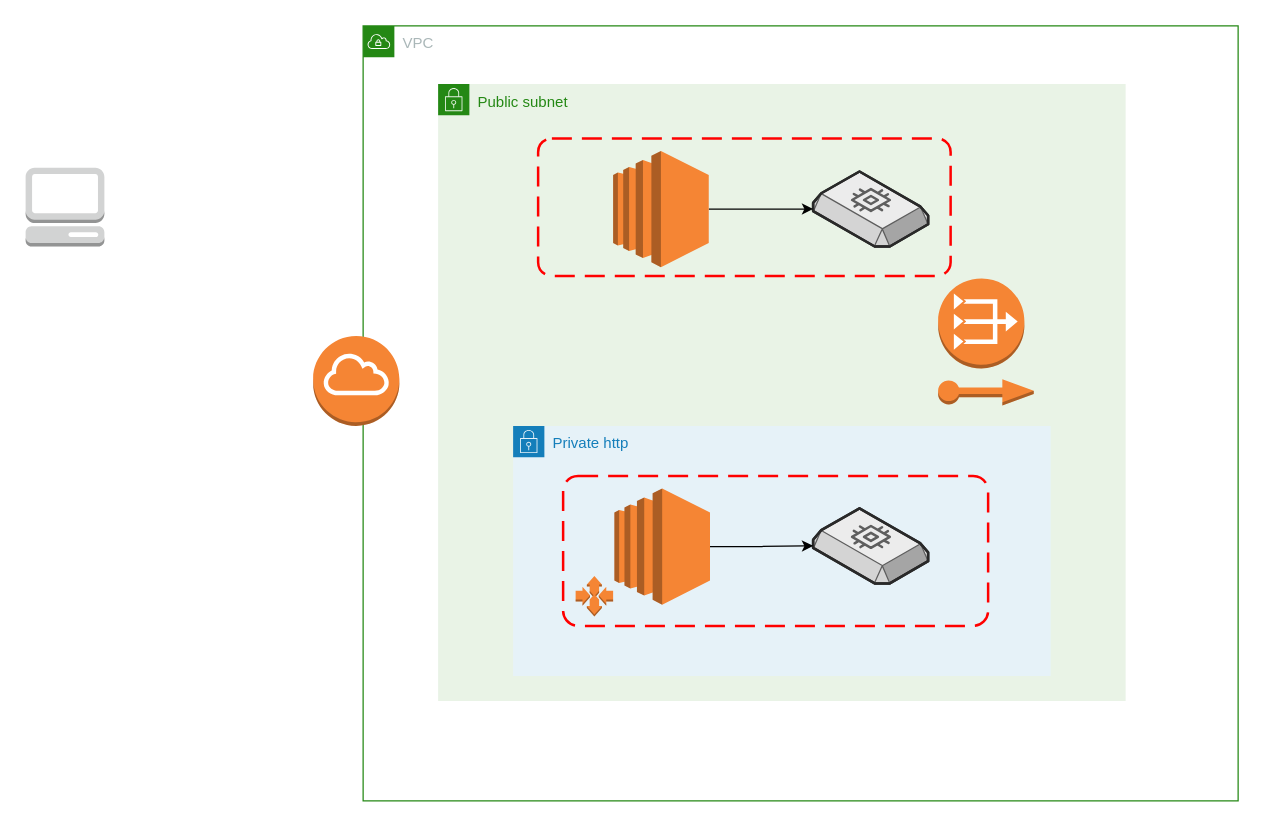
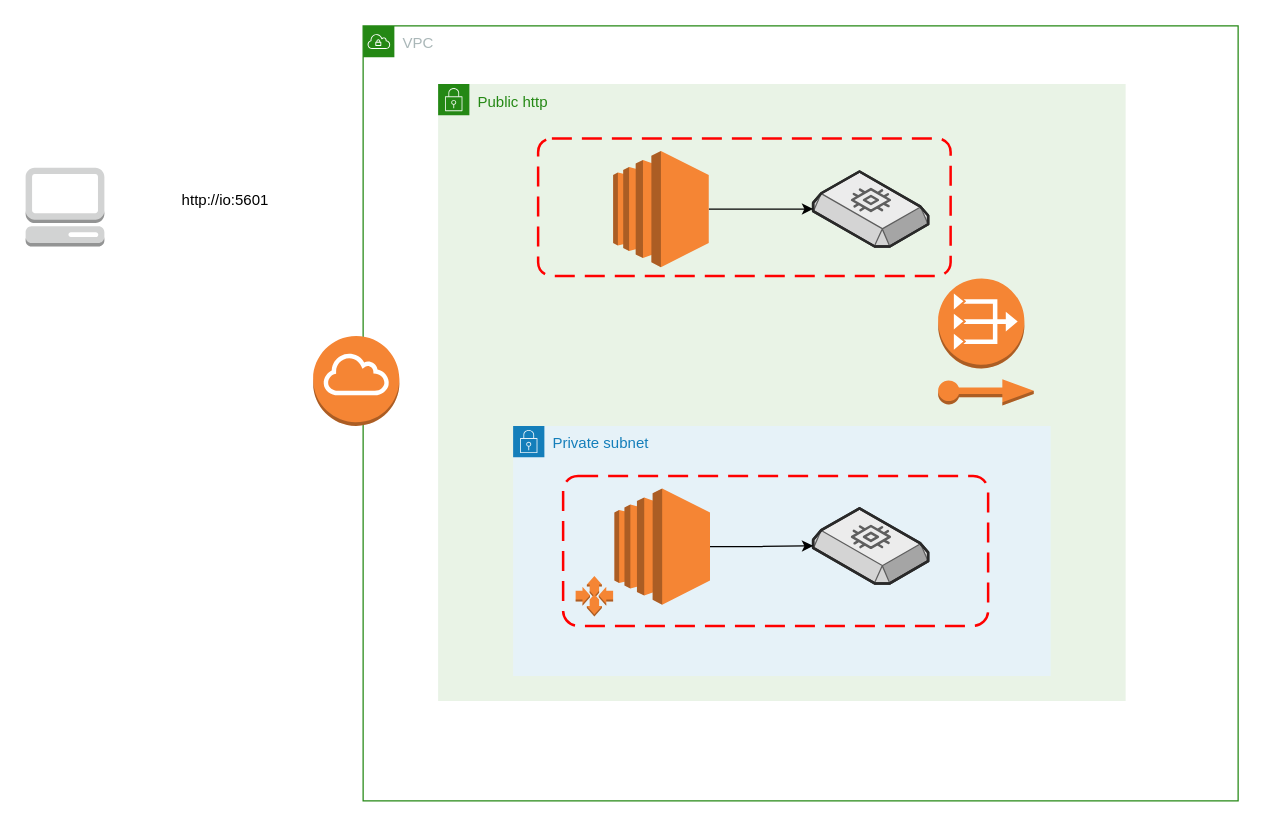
(527, 102) -> (518, 102)
none -> (226, 201)
(600, 443) -> (608, 443)
